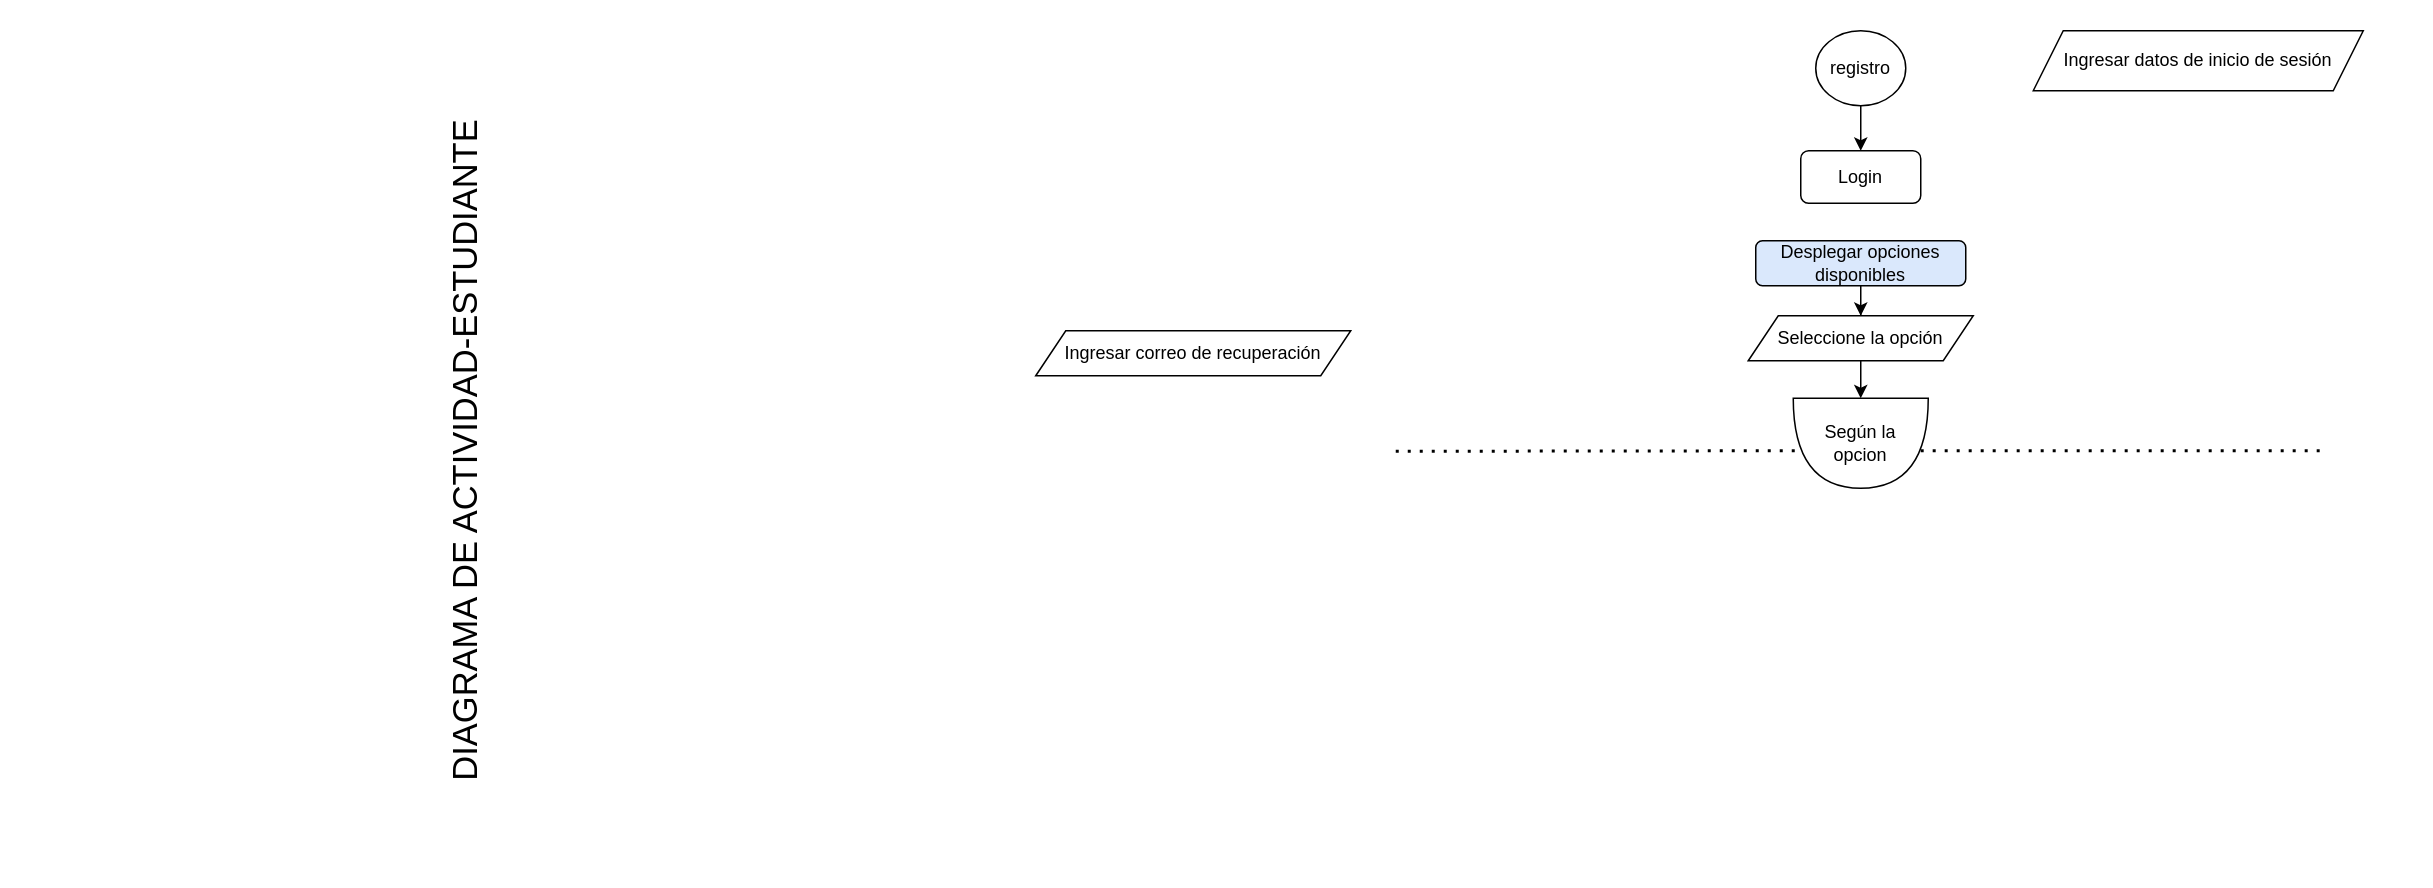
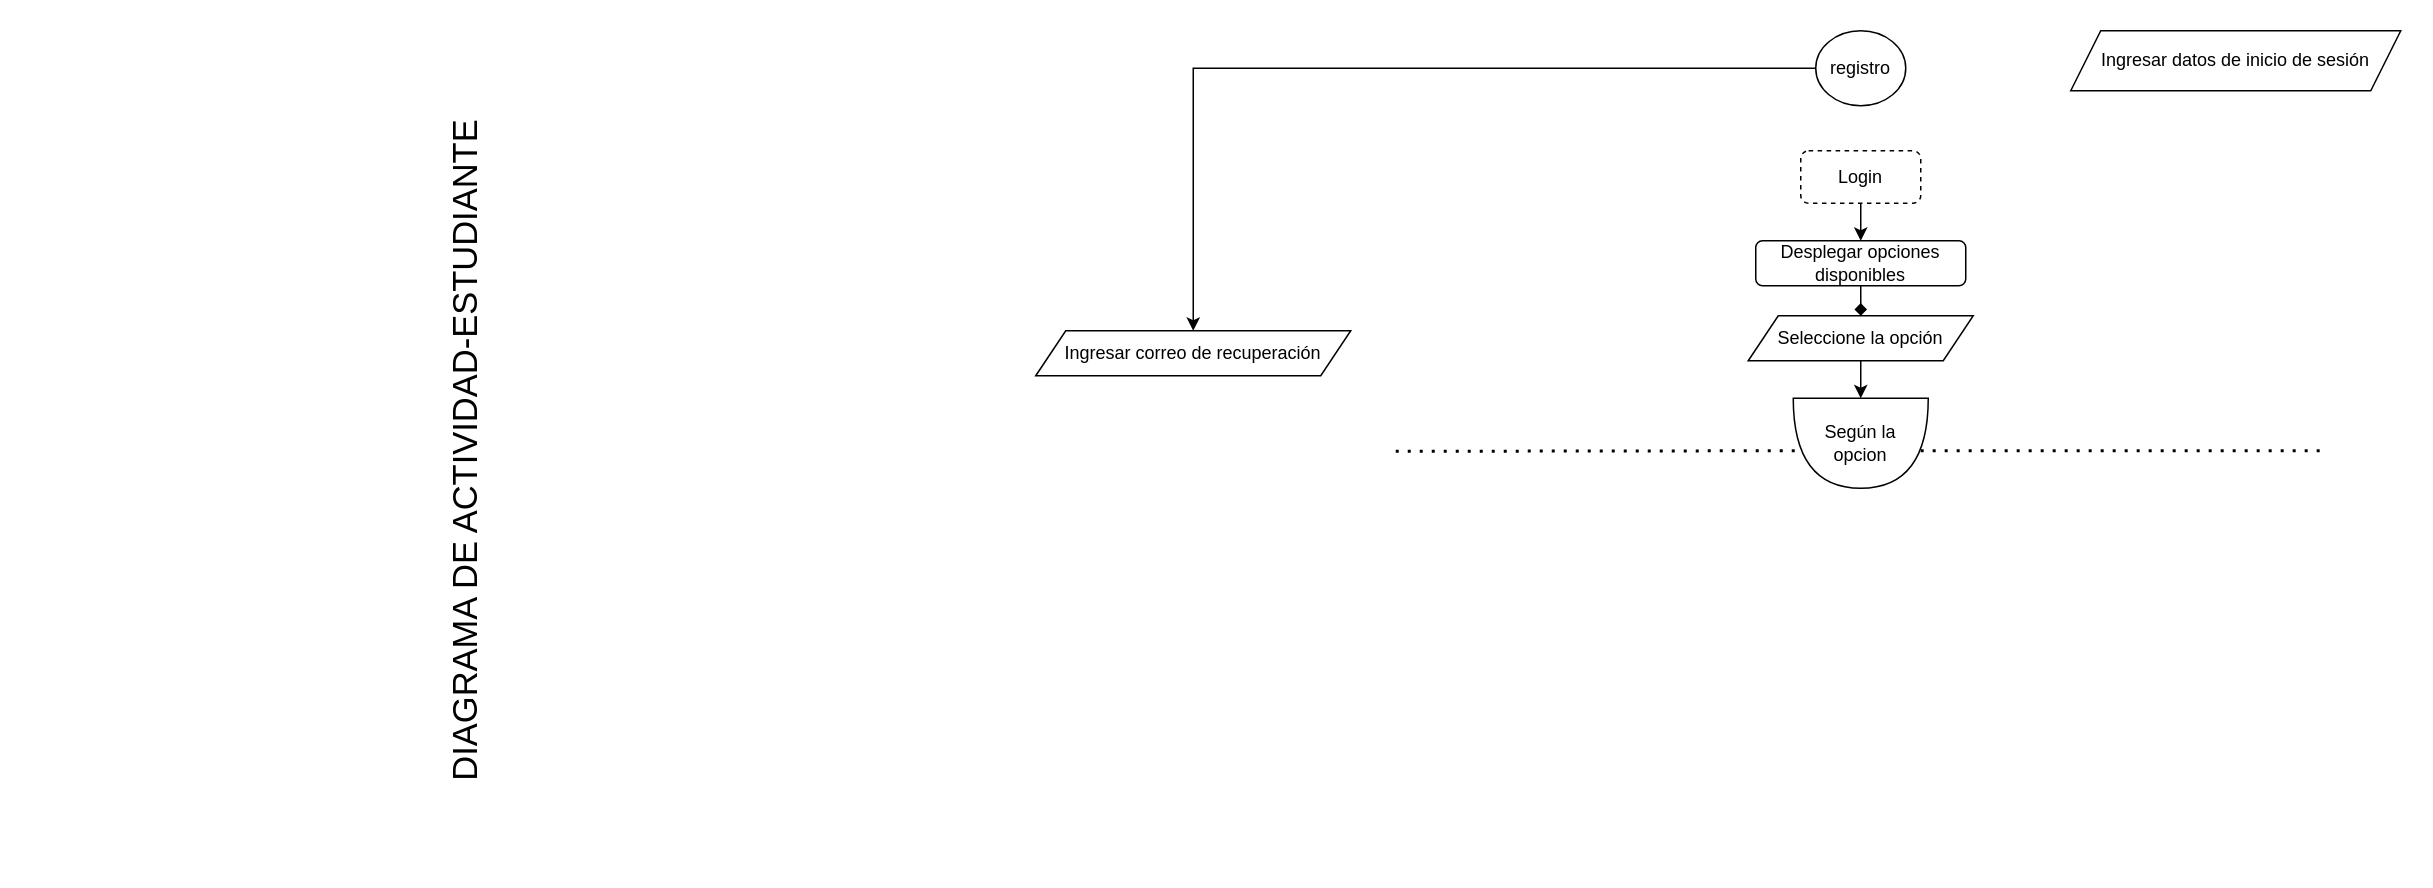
(2198, 61) -> (2236, 61)
(1861, 134) -> (1378, 68)
(1861, 177) -> (1861, 177)
none -> (1861, 227)
(1861, 263) -> (1861, 263)
(1861, 304) -> (1861, 303)
